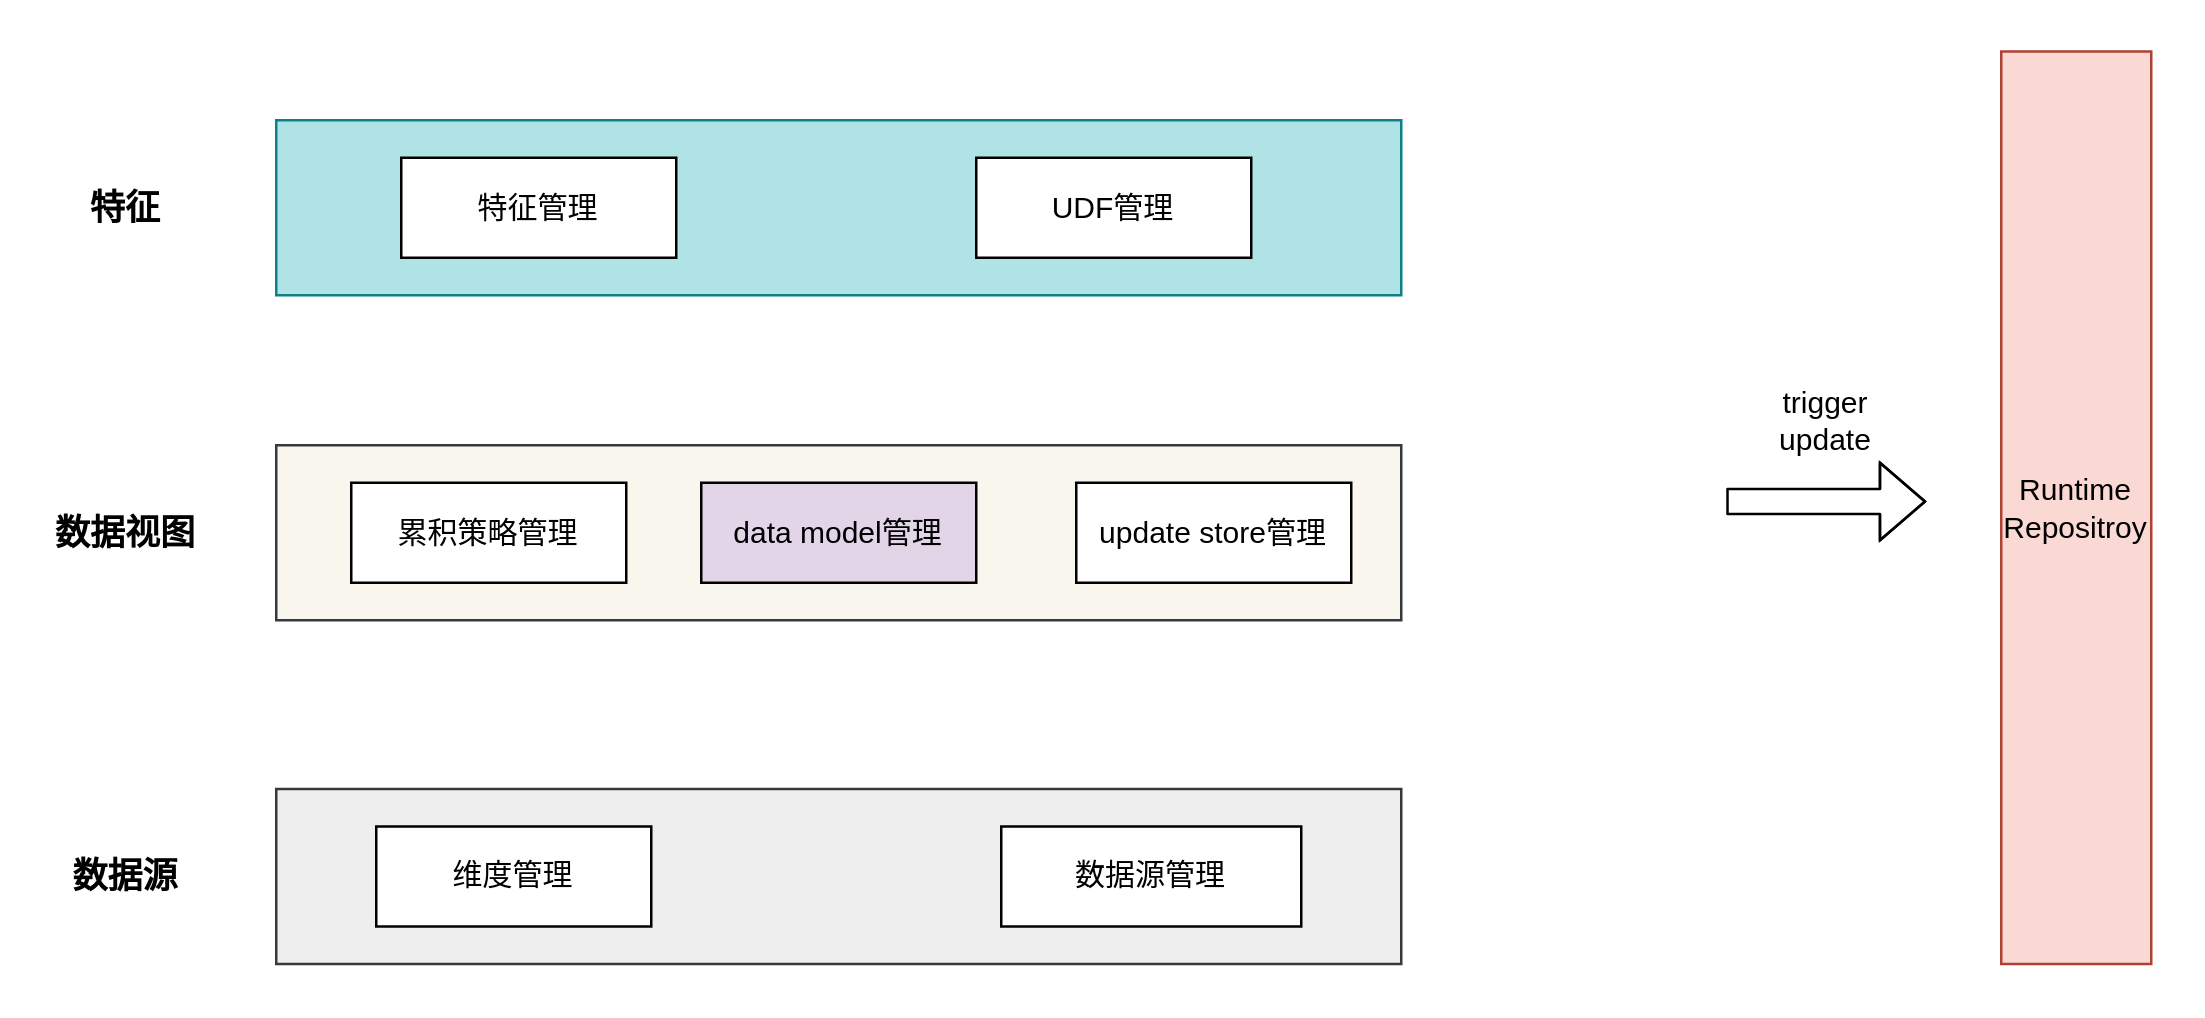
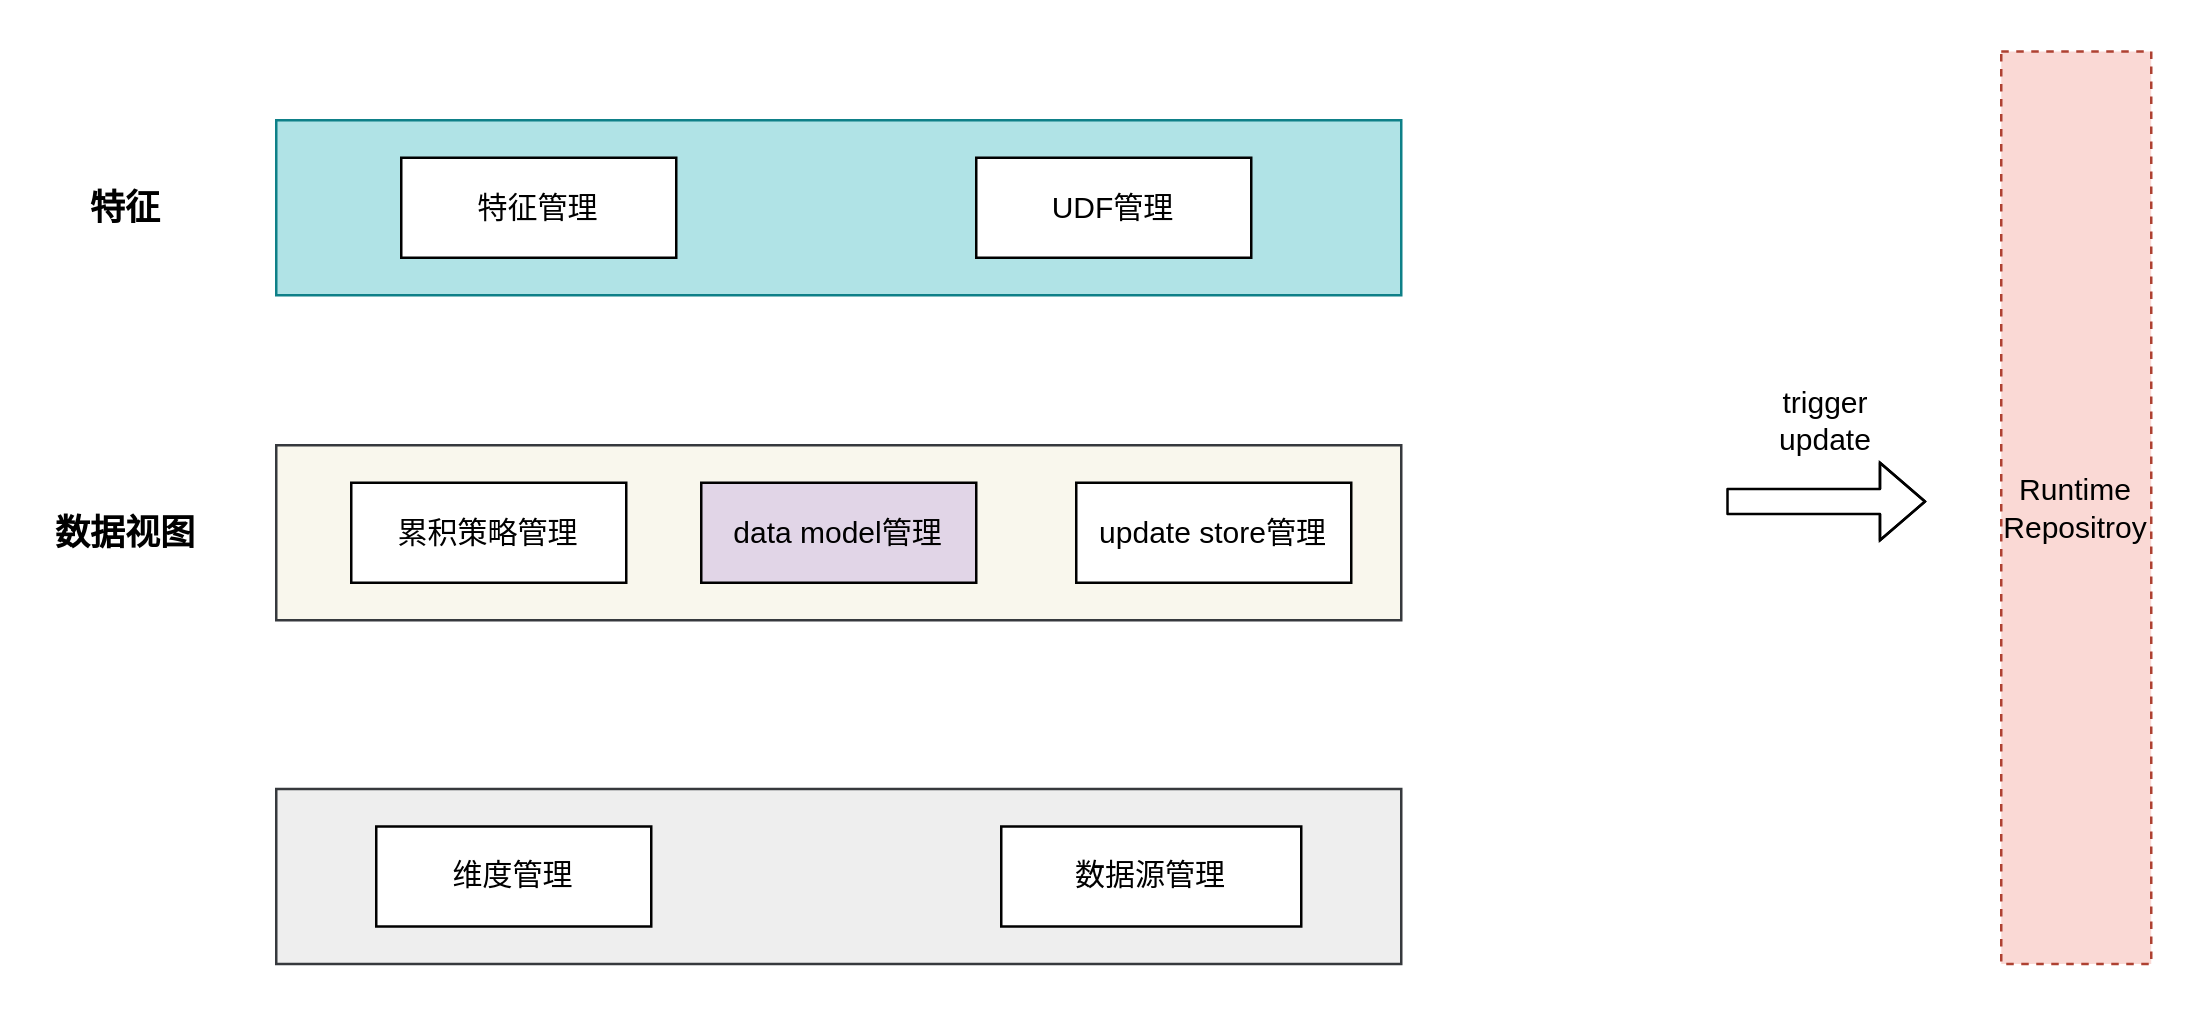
(2076, 508) -> (2076, 508)
(126, 876) -> none
